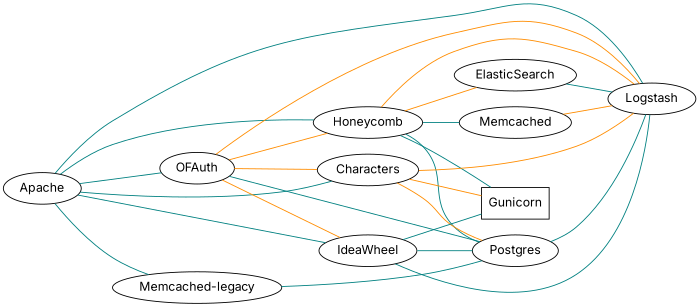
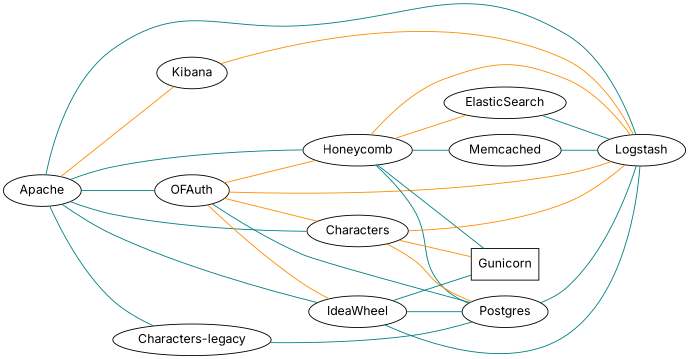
none -> (192, 73)
(588, 110) -> (579, 150)
(197, 288) -> (192, 340)
